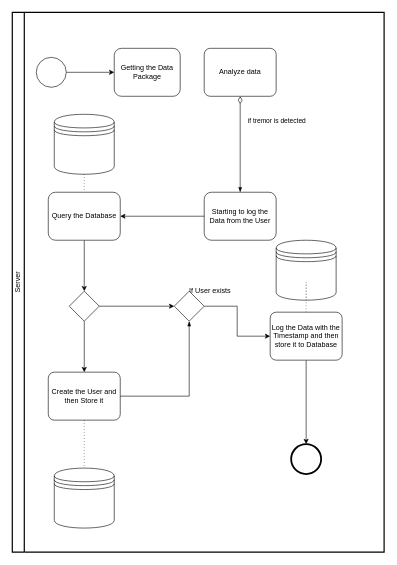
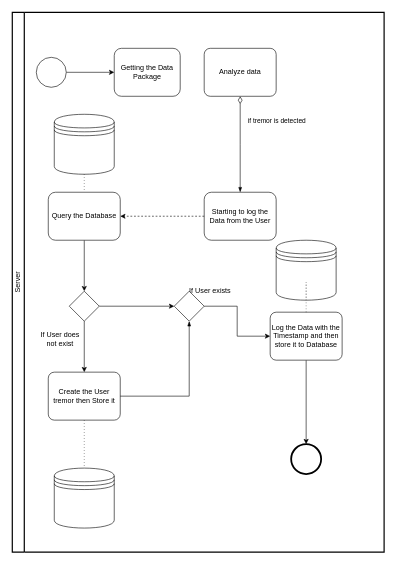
(164, 216) -> (164, 216)
none -> (60, 339)
(84, 396) -> (84, 396)
